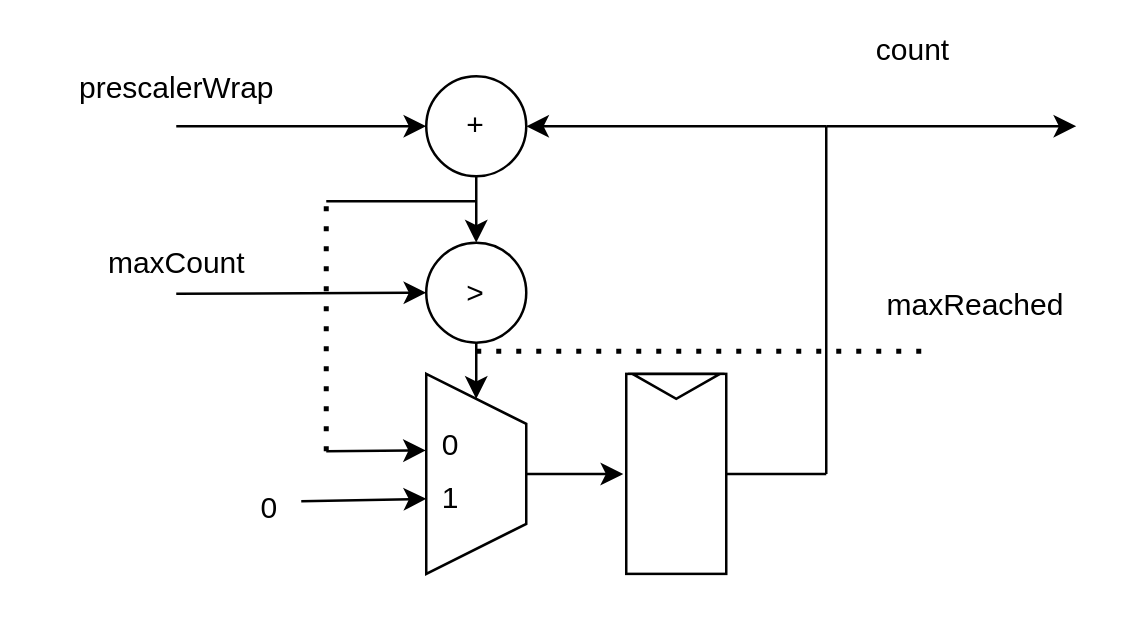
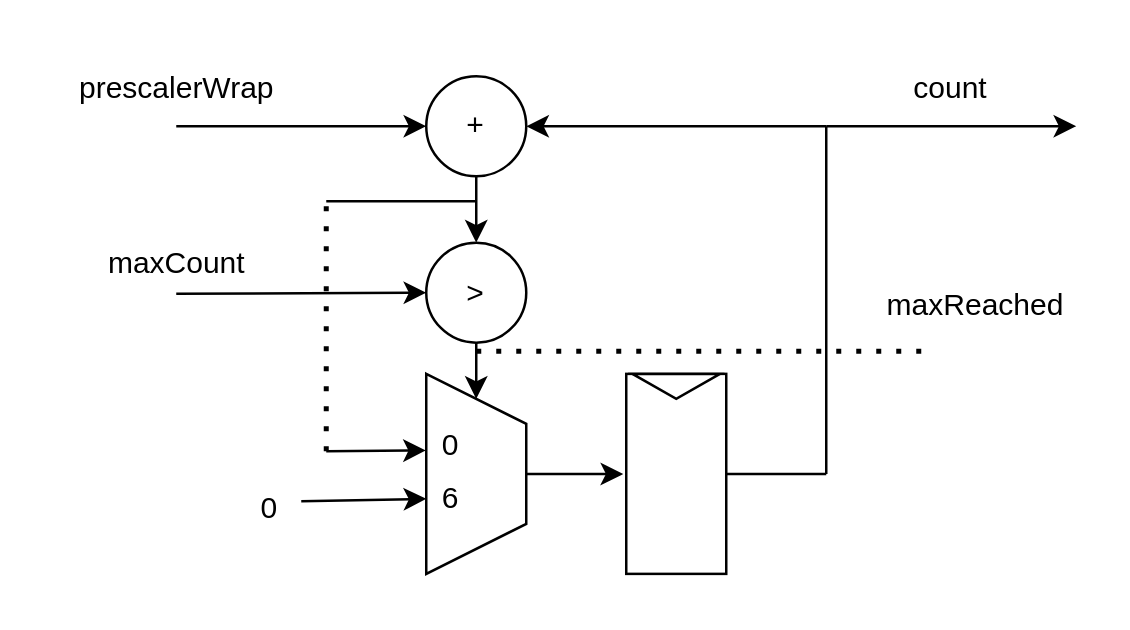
(914, 51) -> (951, 89)
(451, 499) -> (451, 499)
